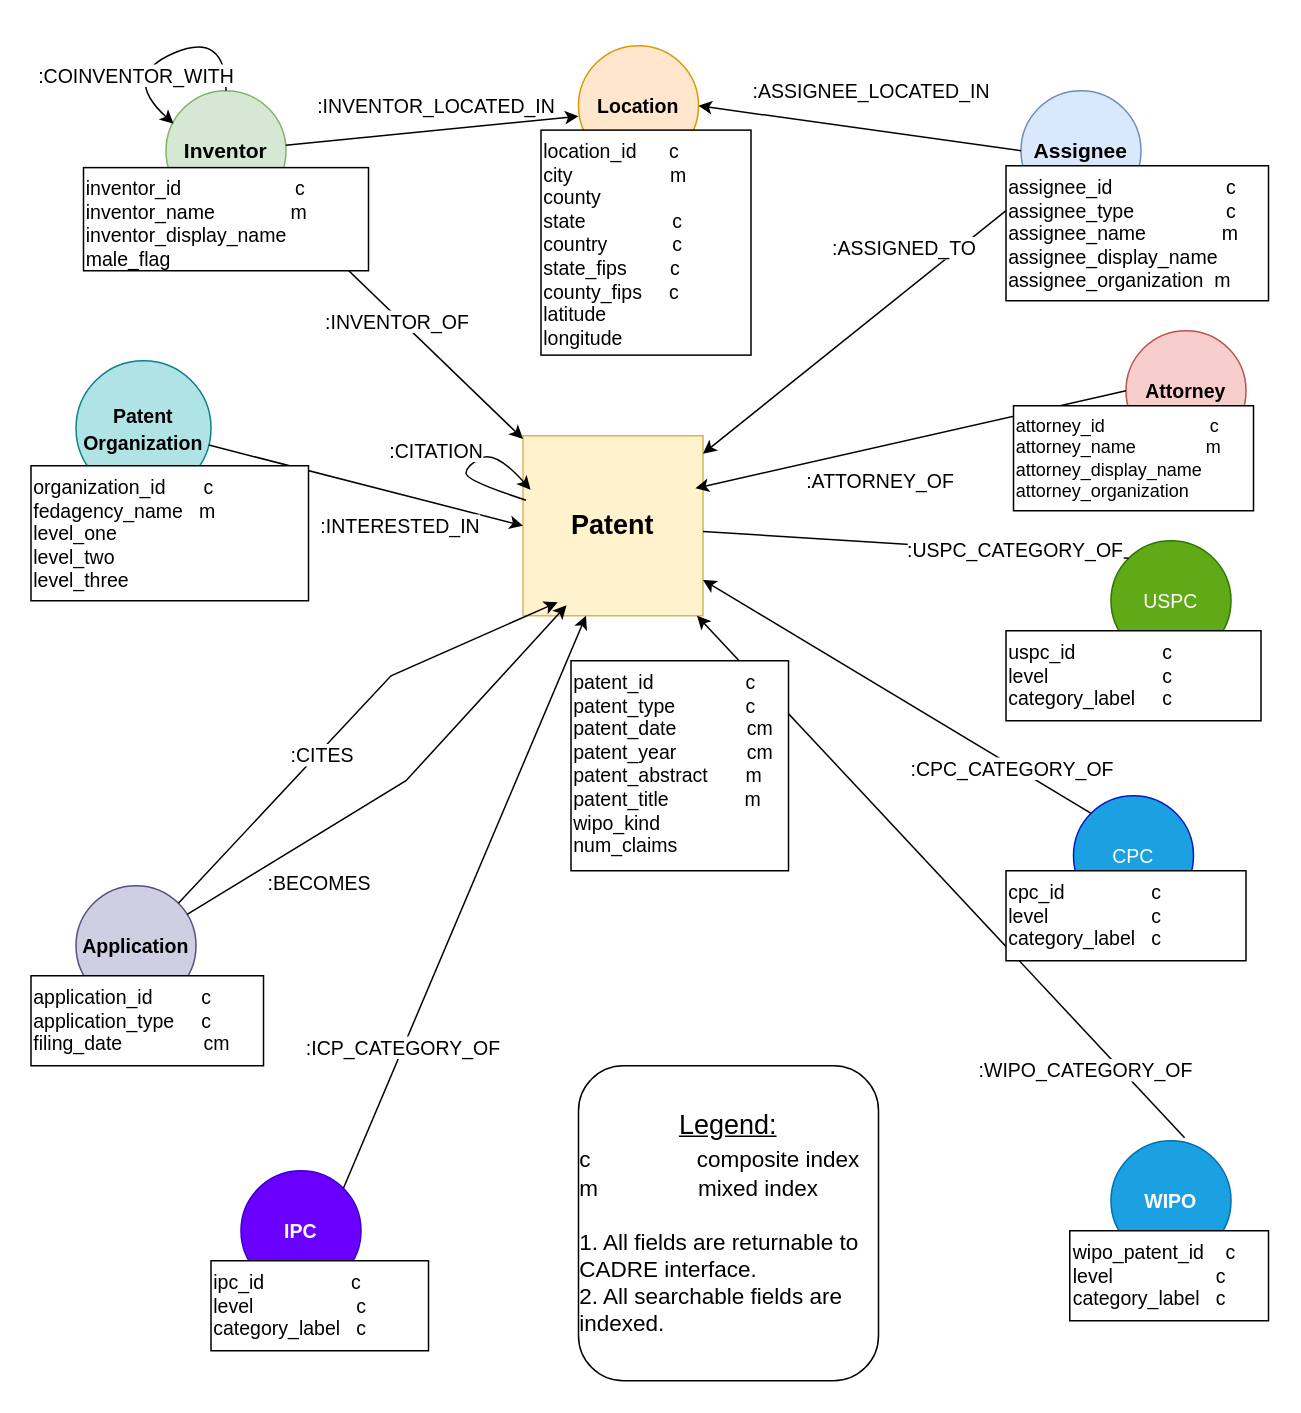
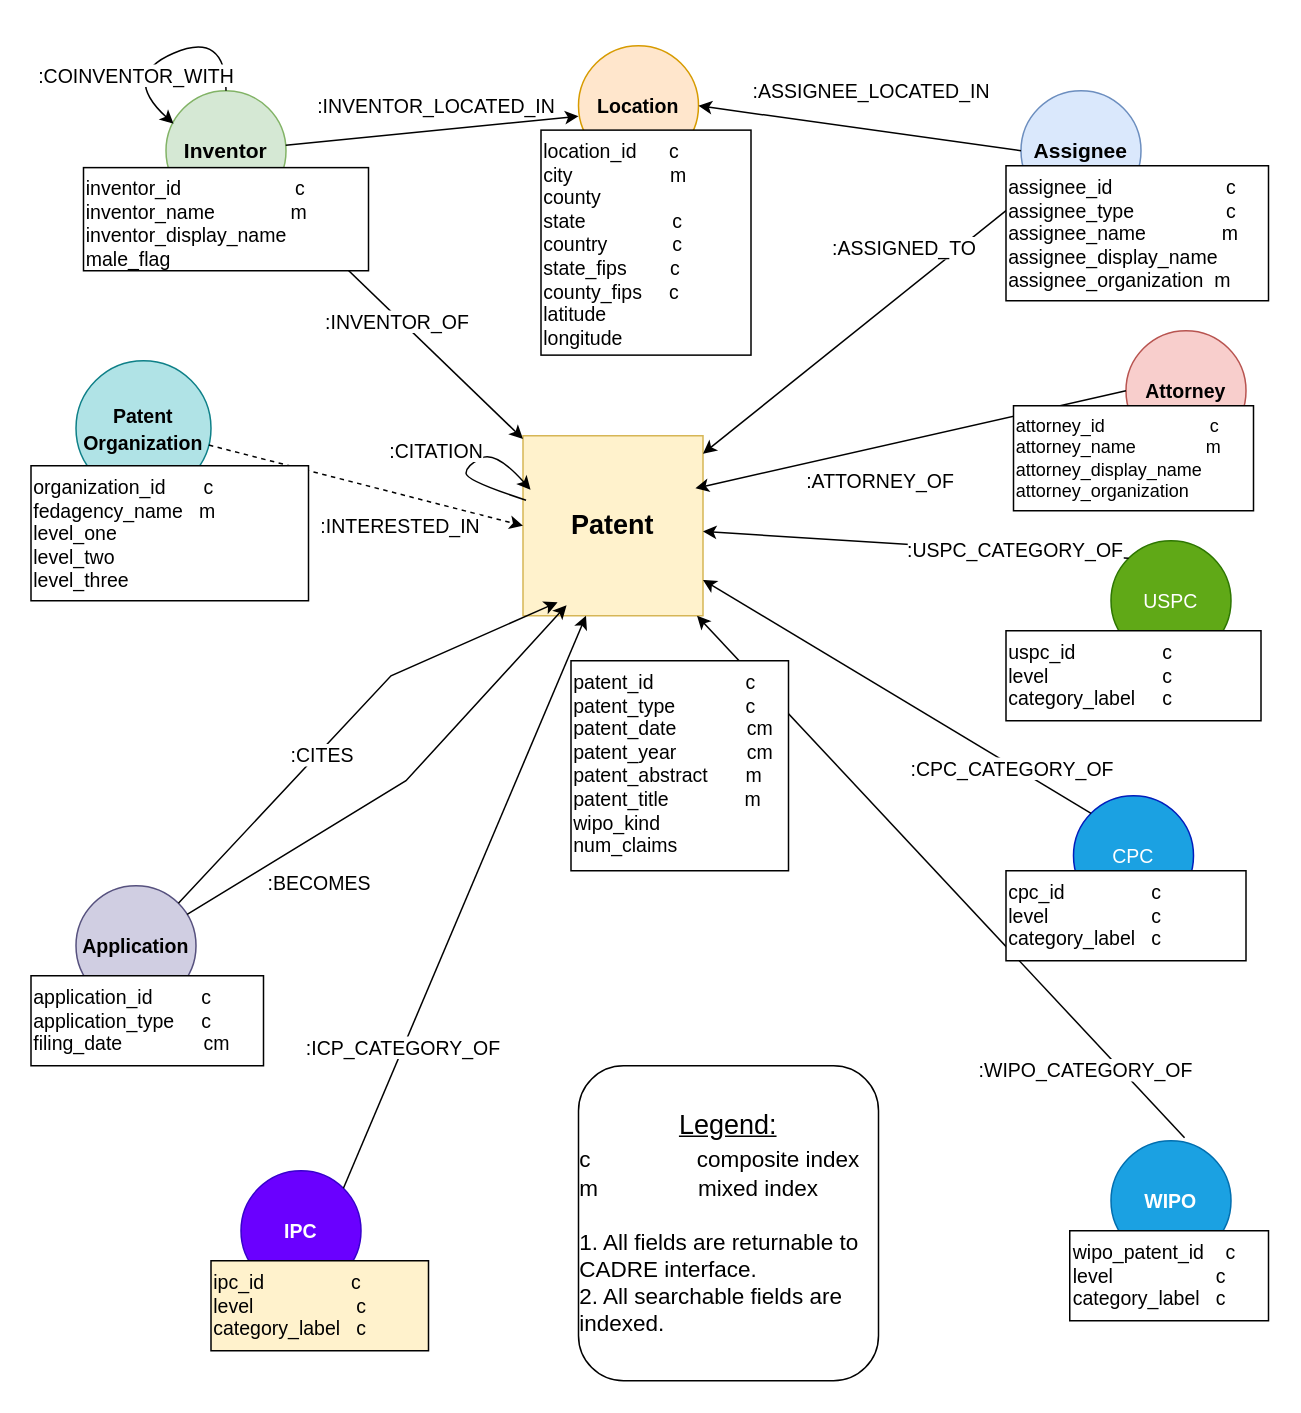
(410, 497) -> (410, 497)
(709, 532) -> (714, 532)
(320, 1306) -> (320, 1306)
